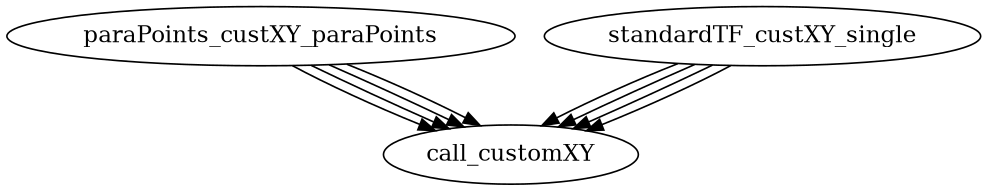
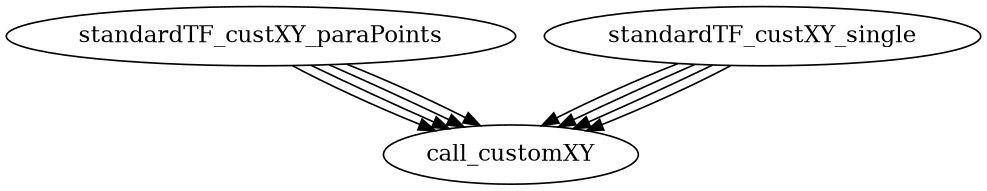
(261, 36) -> (261, 36)
